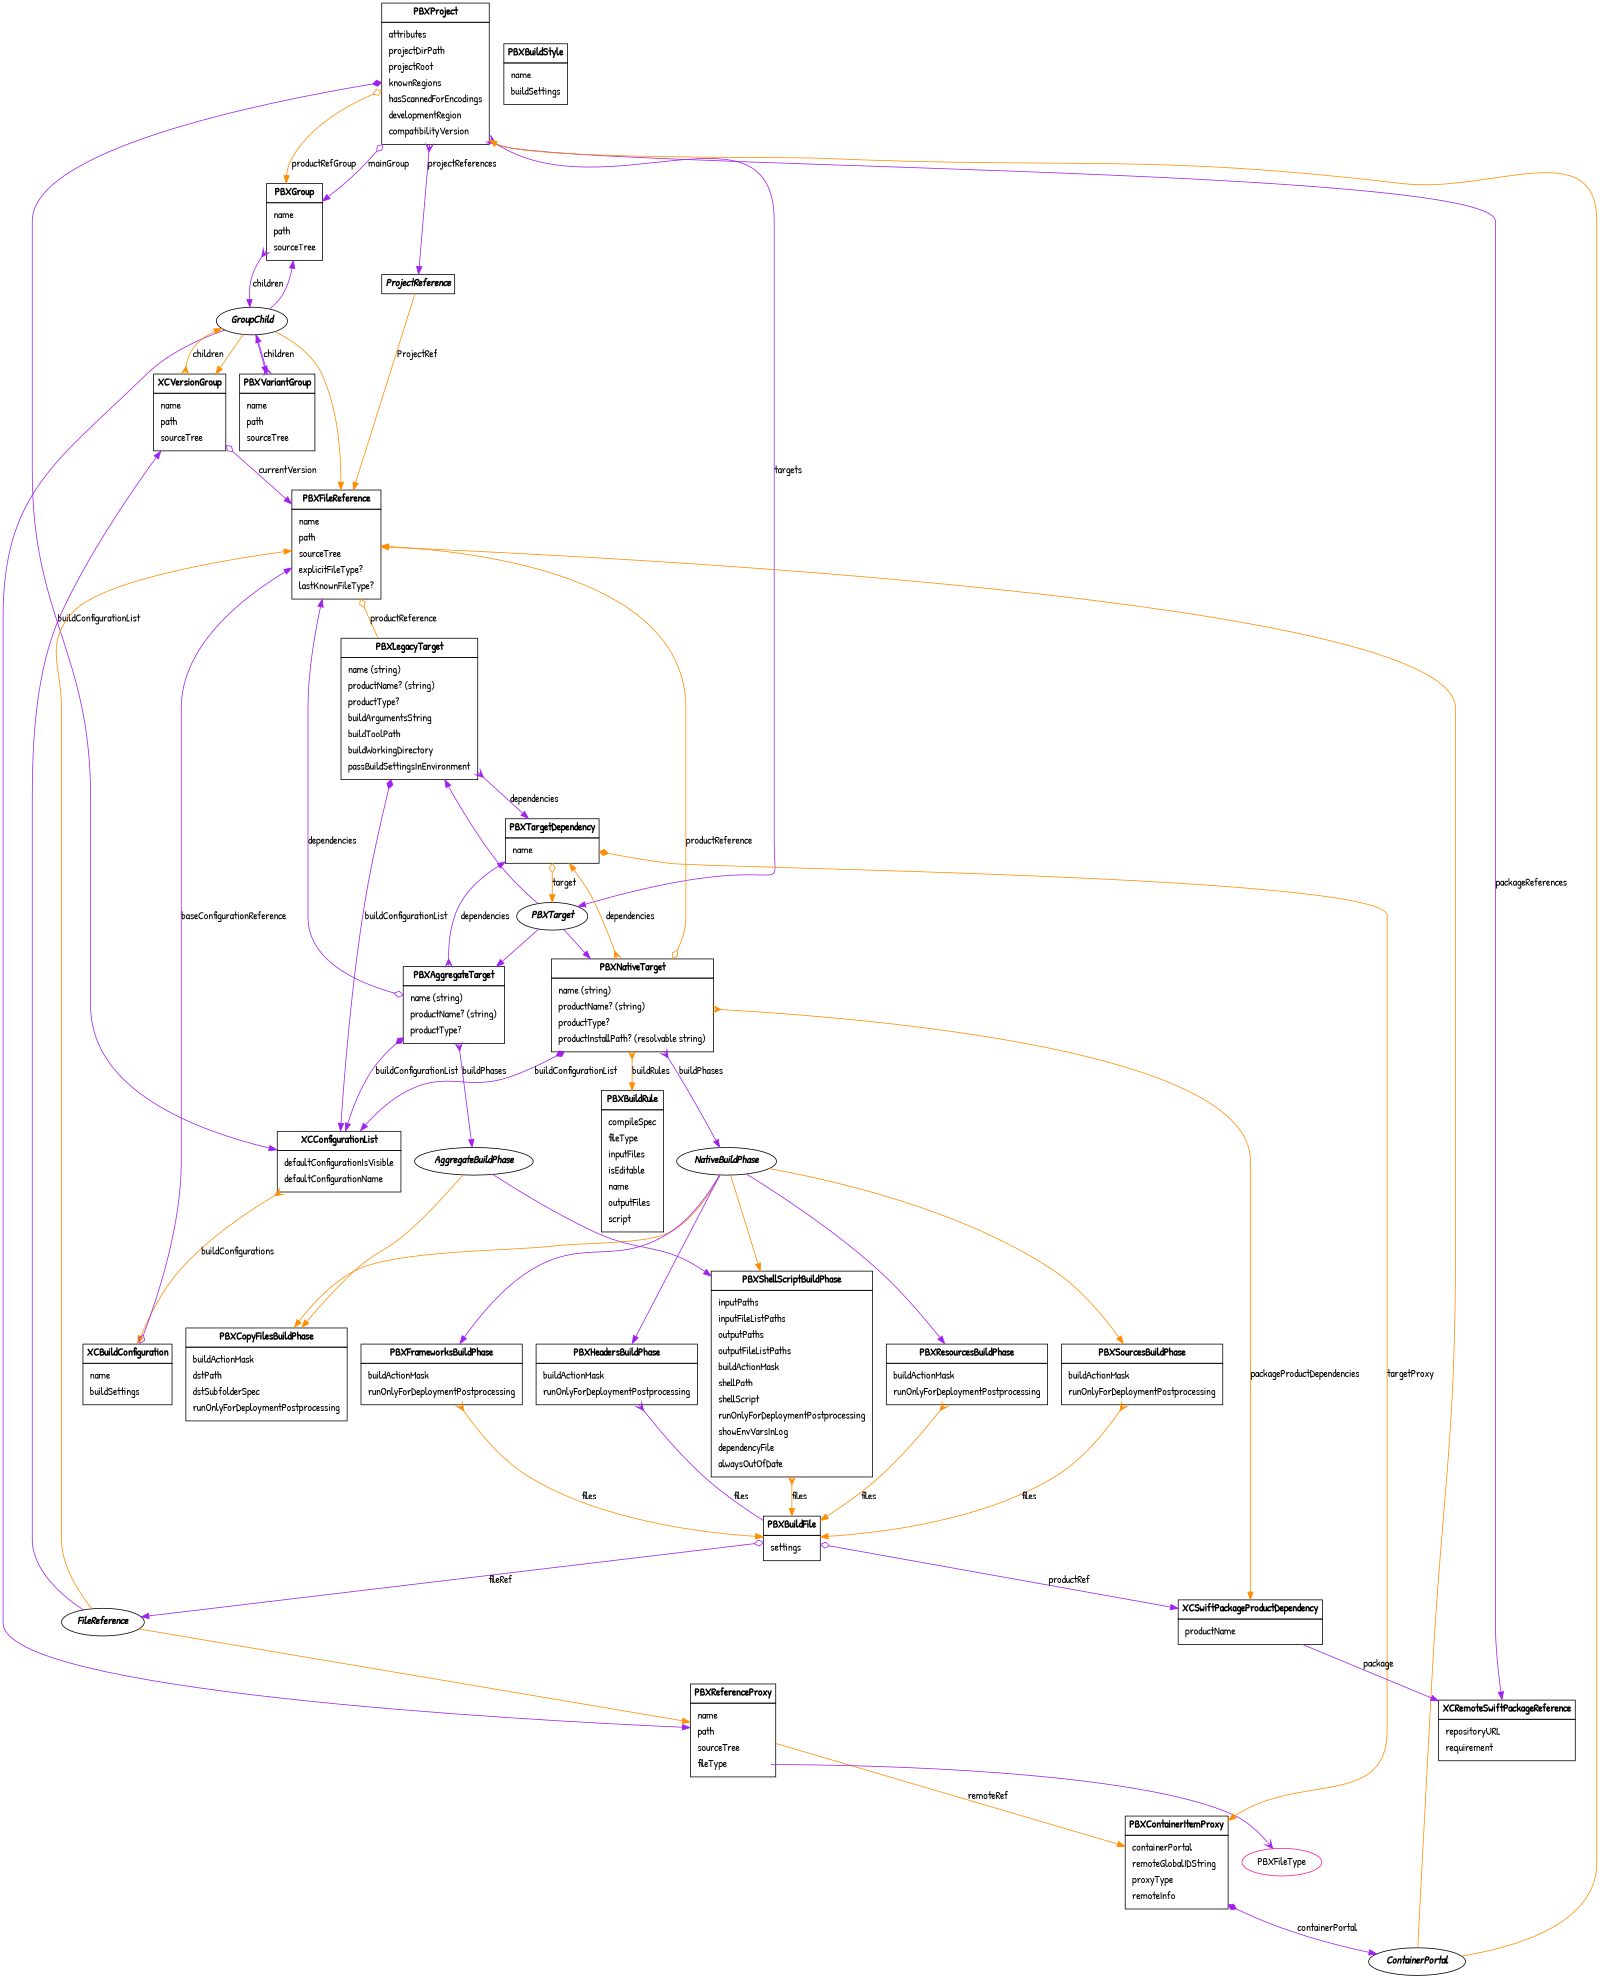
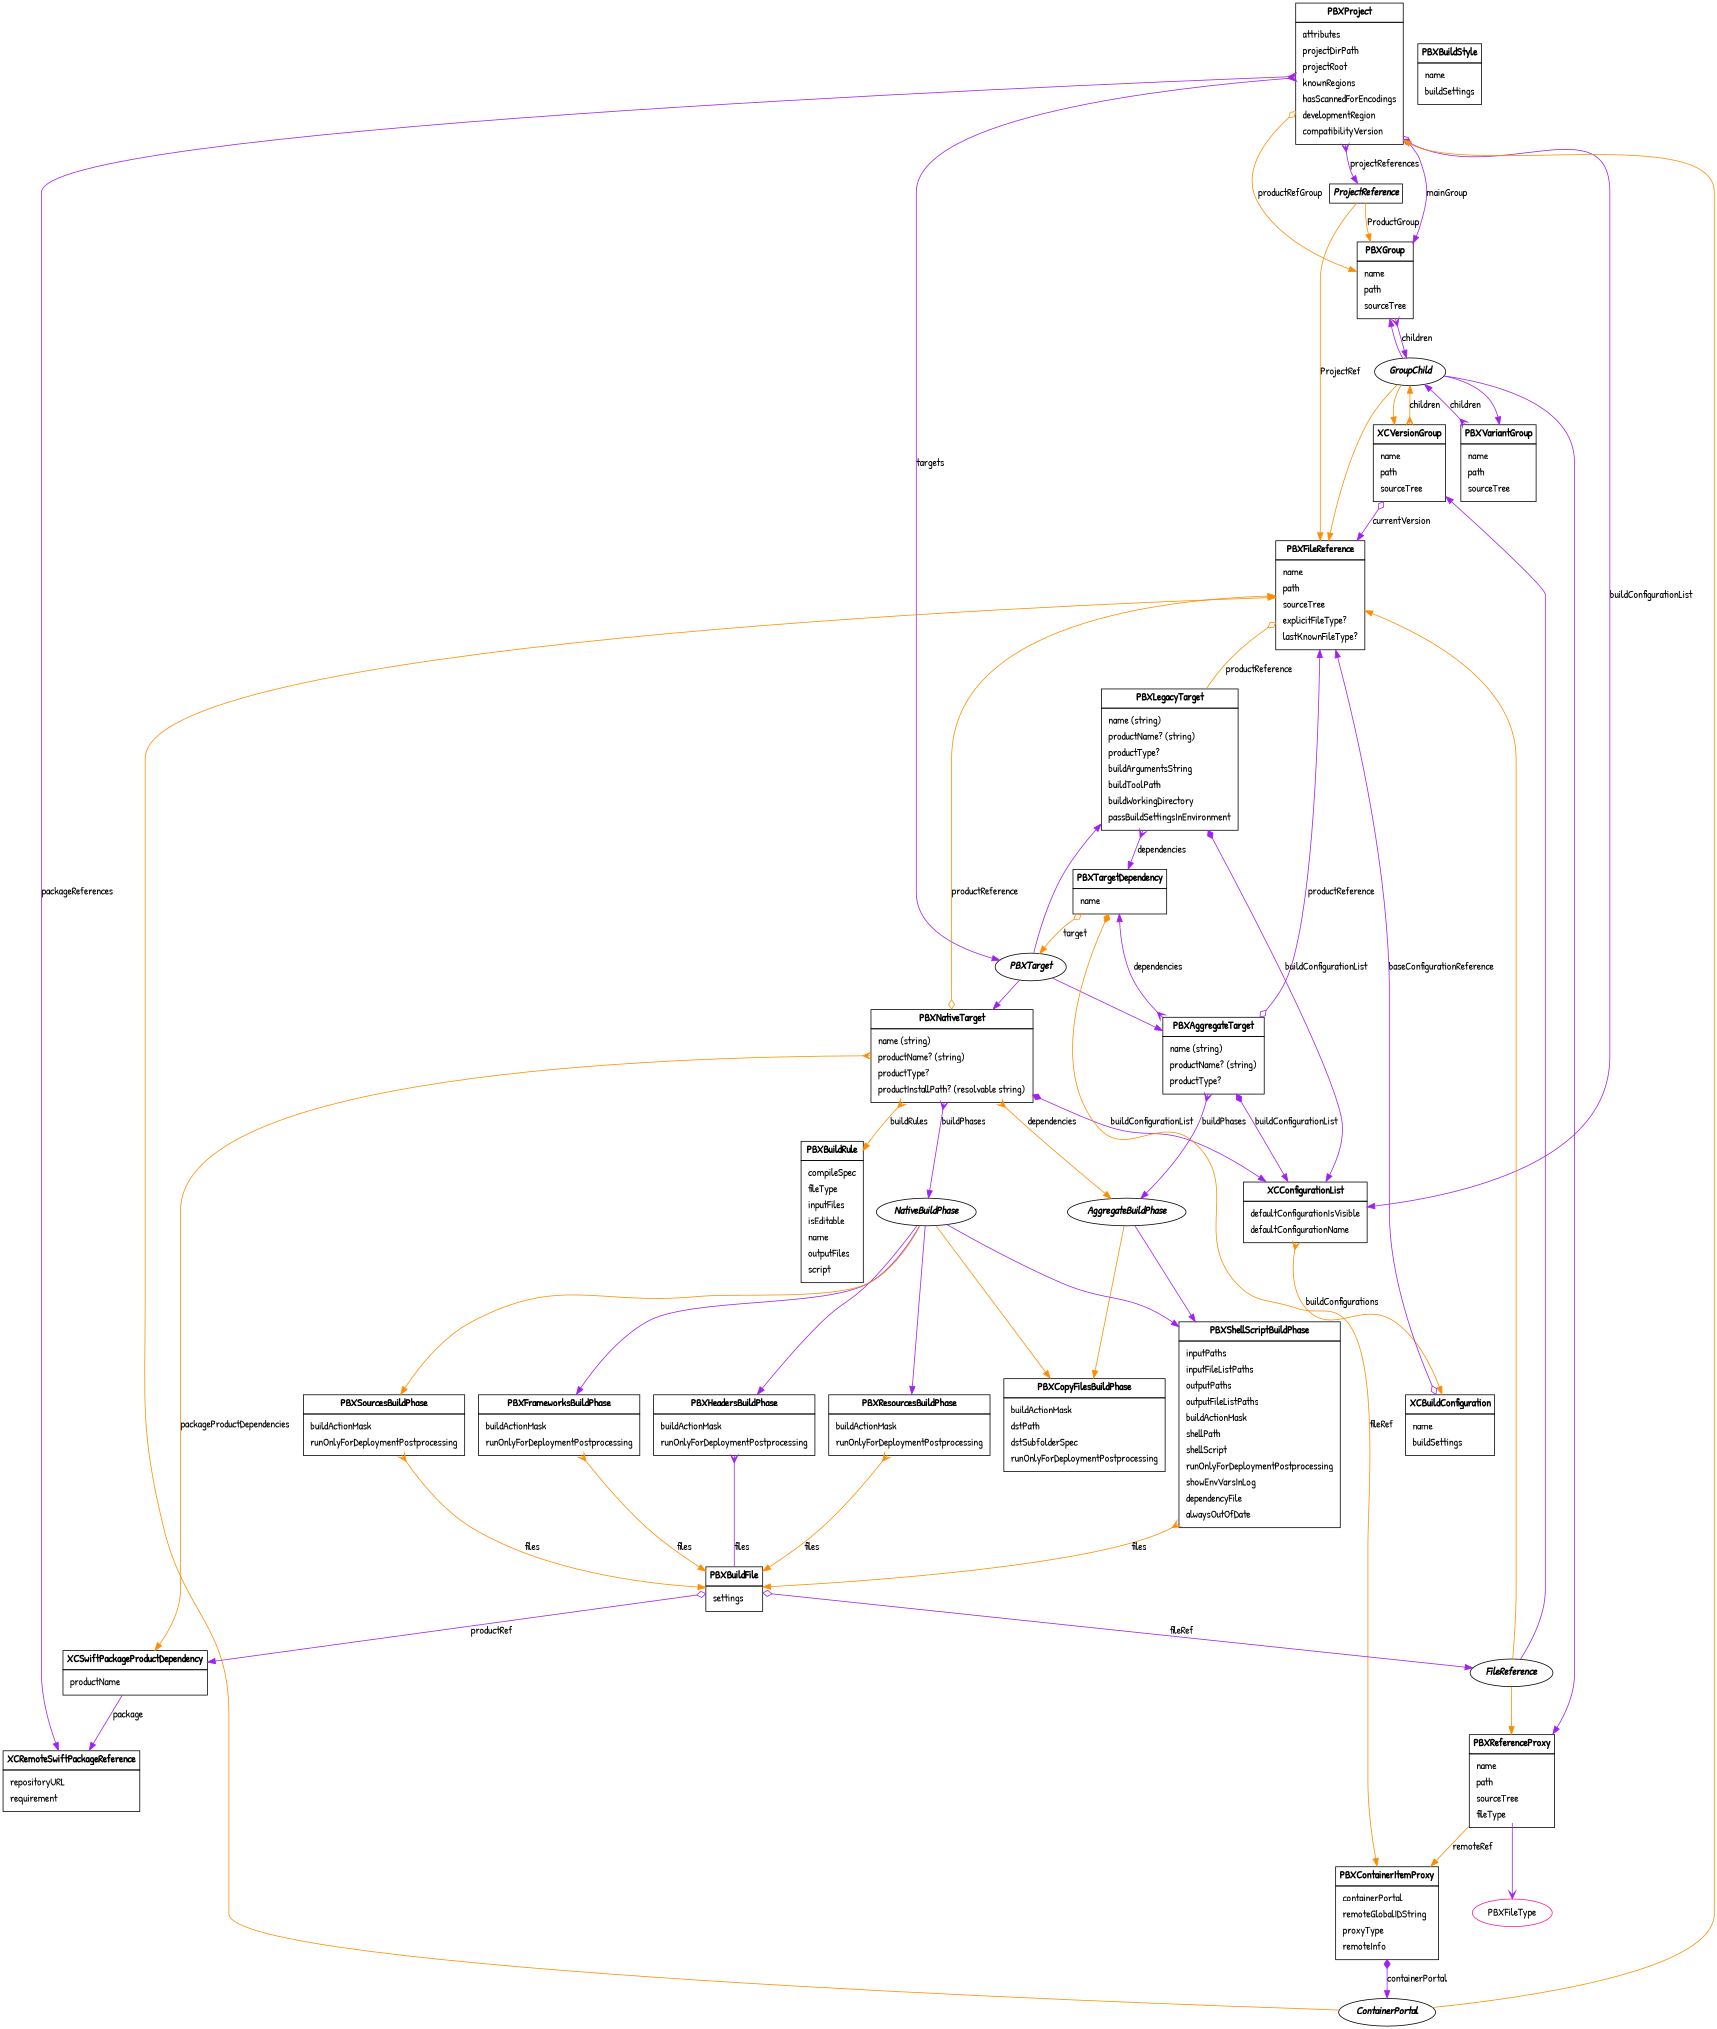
none -> (1366, 219)
(333, 841) -> (1341, 892)
(597, 909) -> (1055, 1151)
(744, 1219) -> (1057, 1281)
(1411, 1374) -> (1381, 1425)
